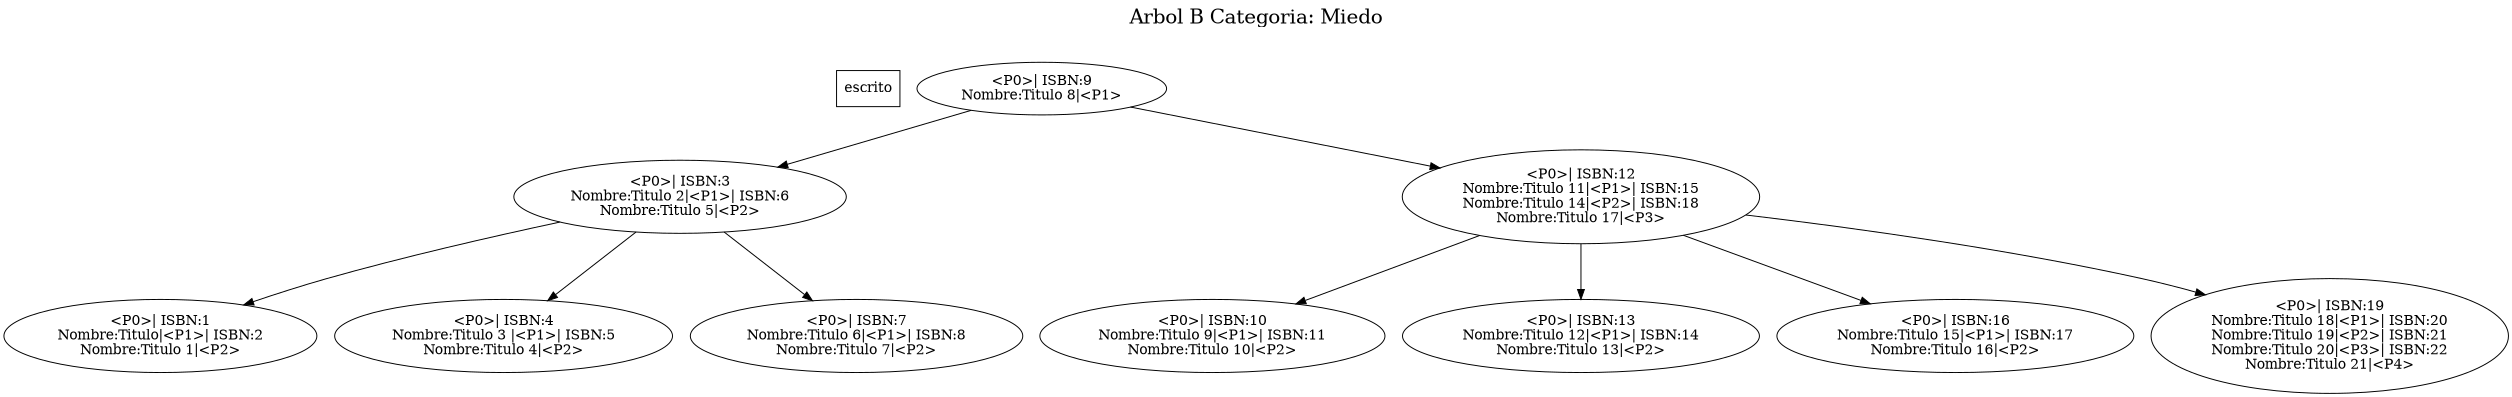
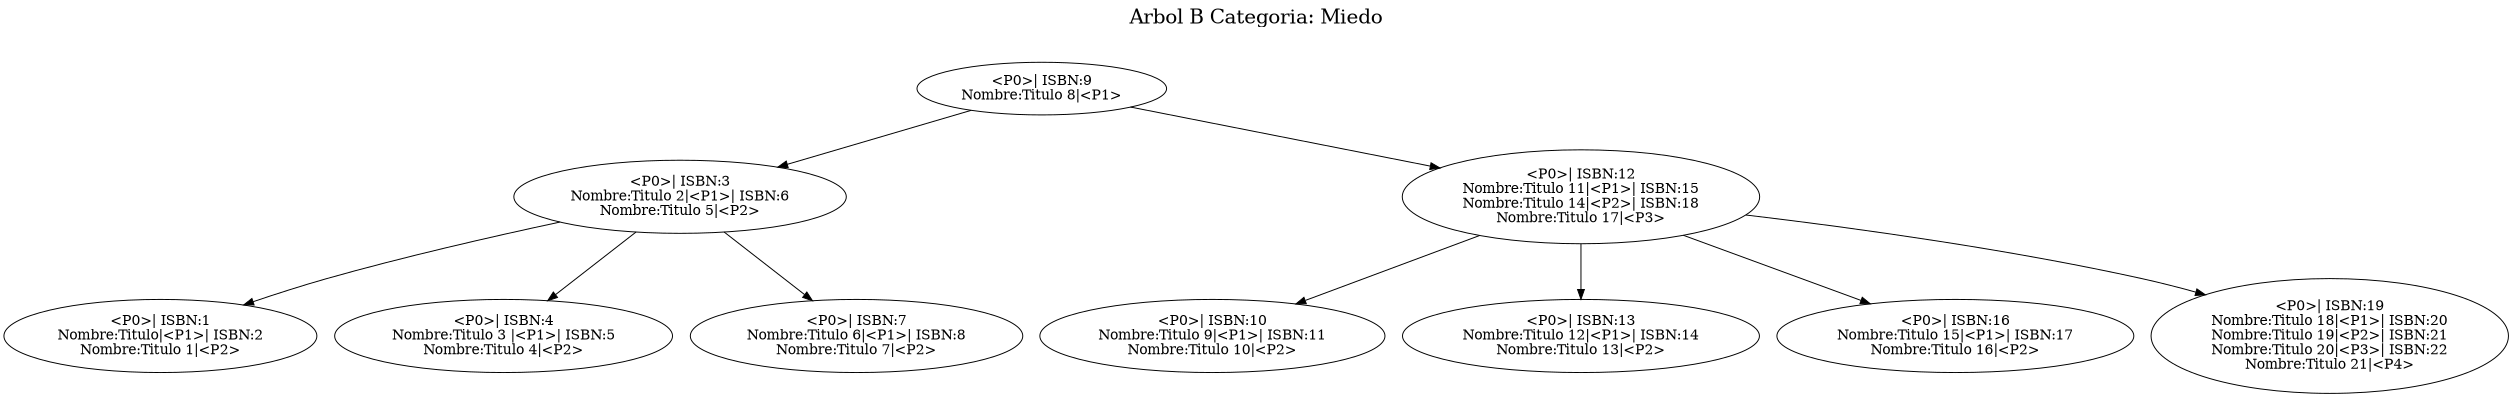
(868, 89) -> none
